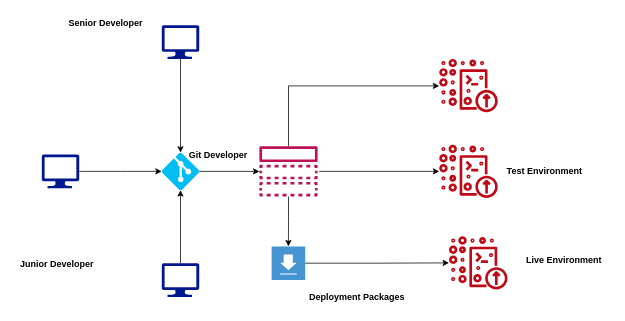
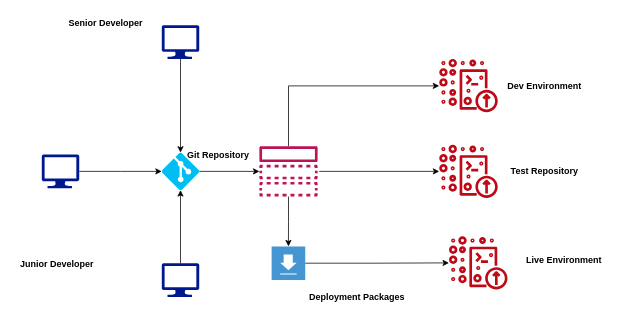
none -> (544, 86)
(218, 155) -> (218, 155)
(545, 171) -> (545, 171)
